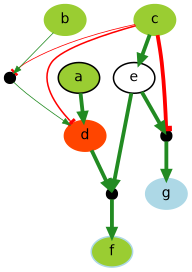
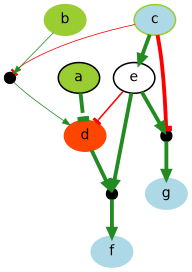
(155, 20) -> (155, 20)
(62, 54) -> (111, 105)
(82, 103) -> (82, 103)
(112, 252) -> (112, 252)
